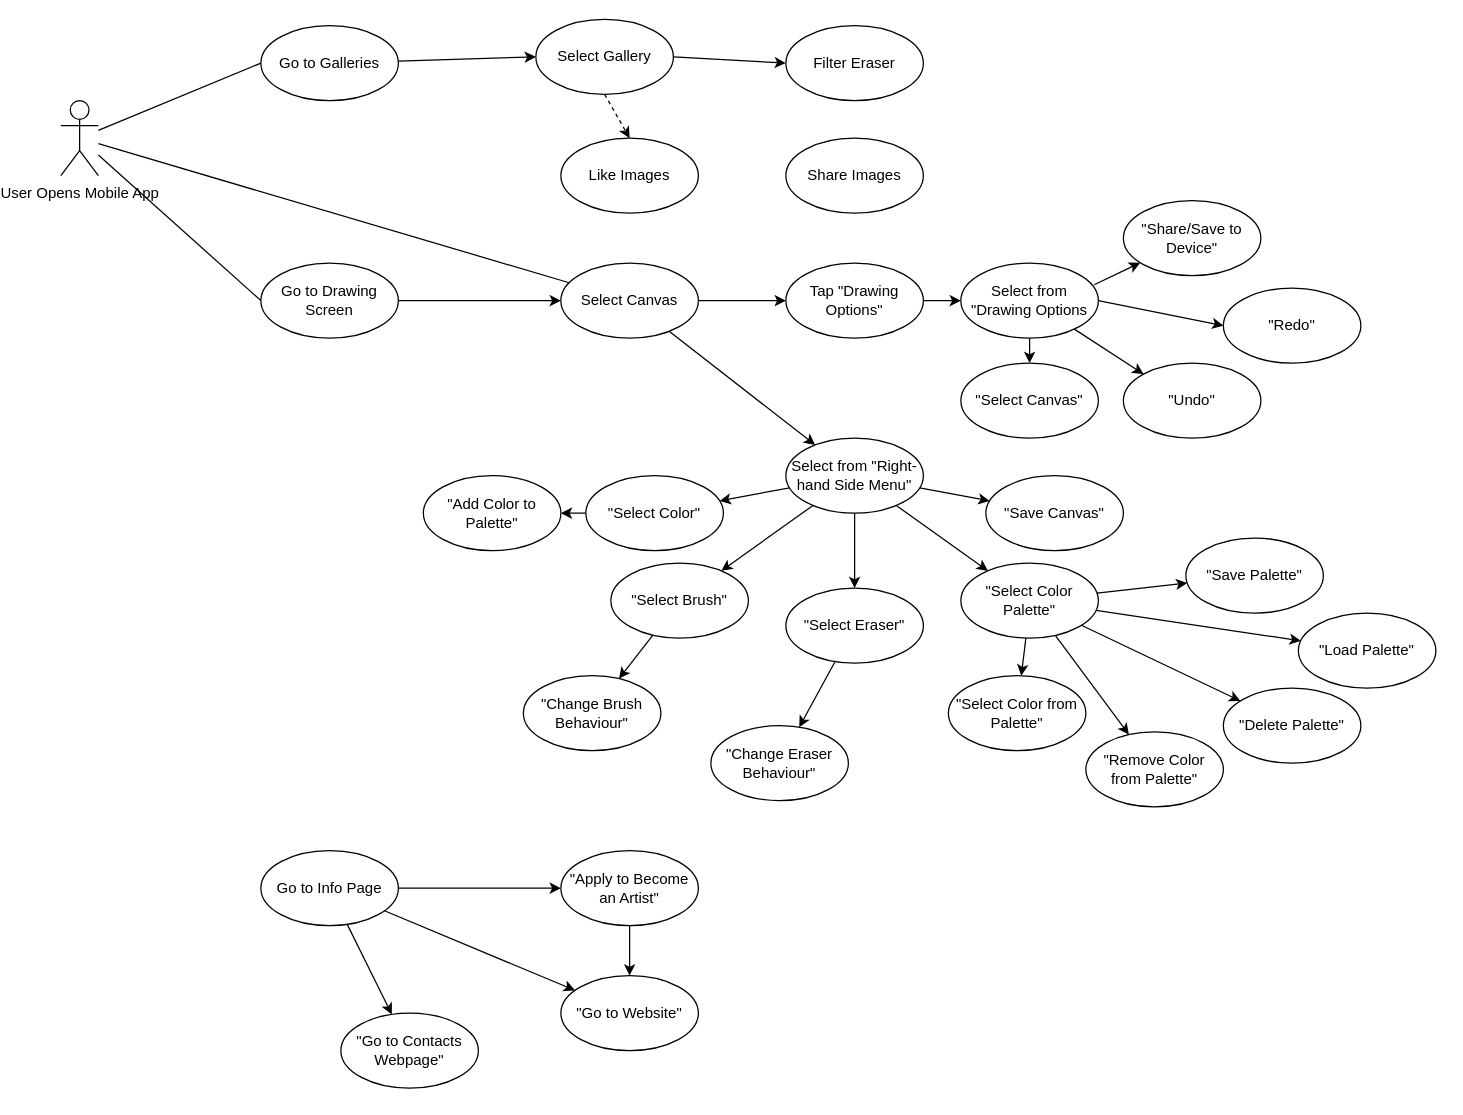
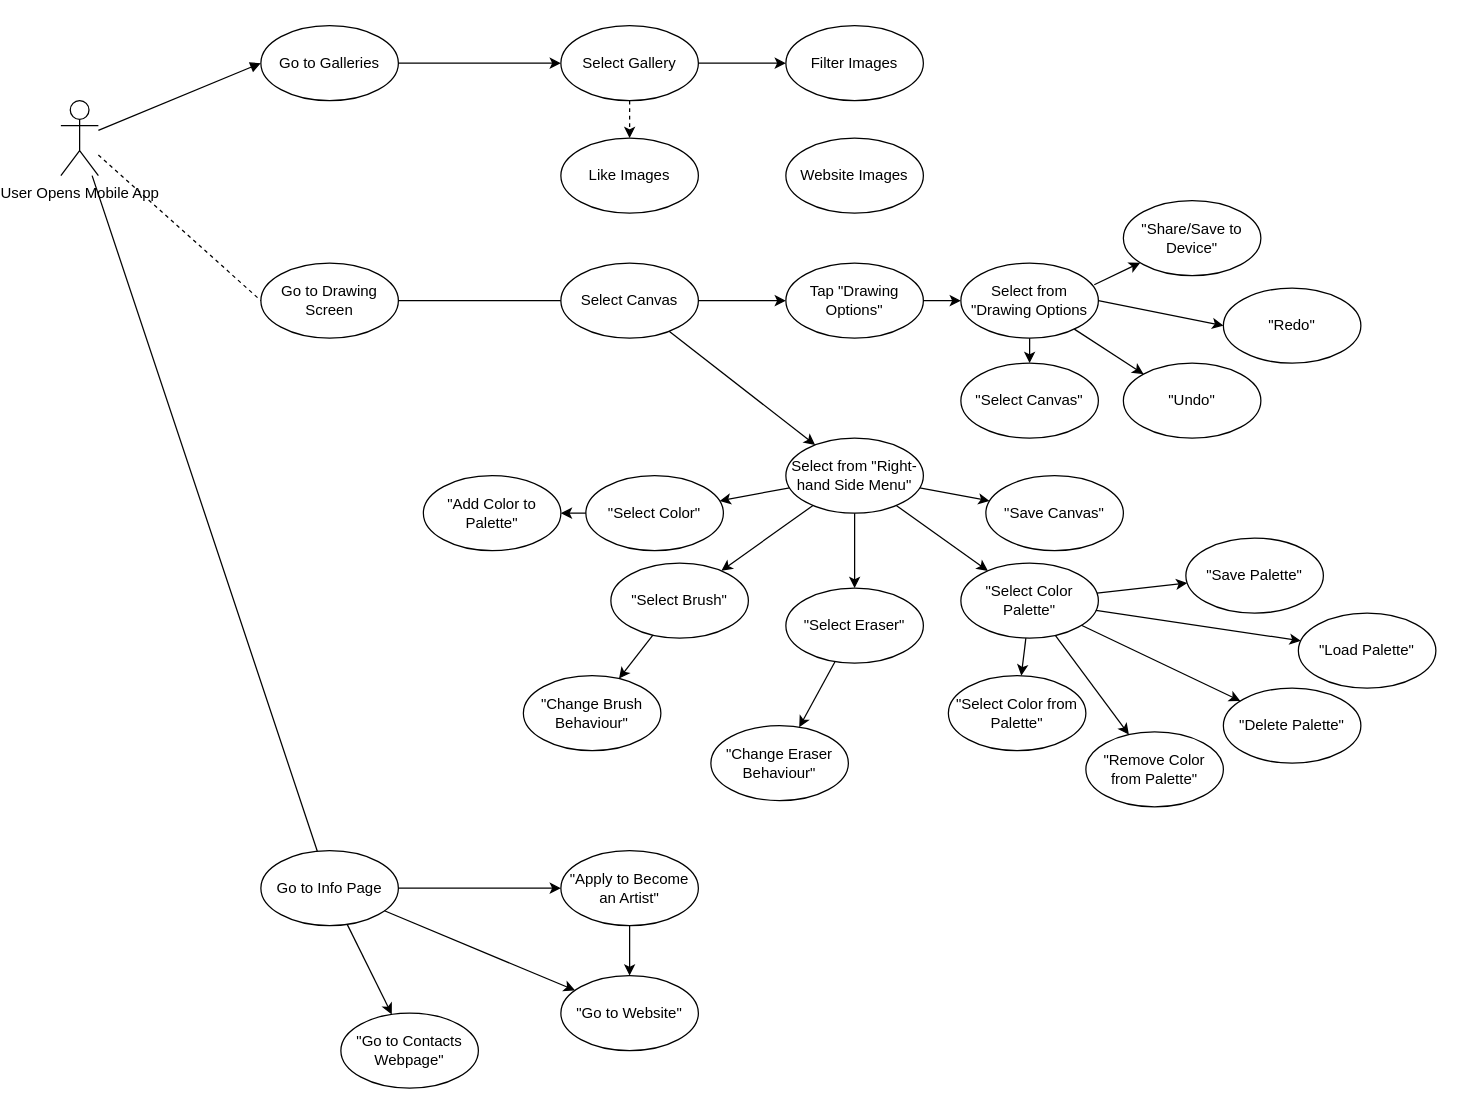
(604, 57) -> (629, 63)
(854, 63) -> (854, 63)
(254, 66) -> (250, 67)
(854, 176) -> (854, 176)
(334, 213) -> (204, 513)
(179, 228) -> (179, 228)
(551, 301) -> (554, 301)
